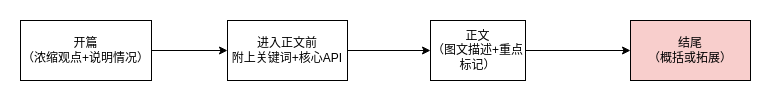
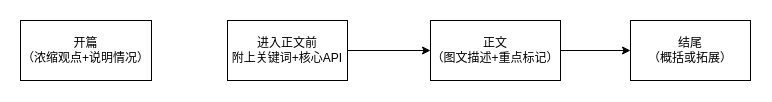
(186, 51) -> none
(478, 51) -> (496, 51)
(691, 51) -> (691, 51)
